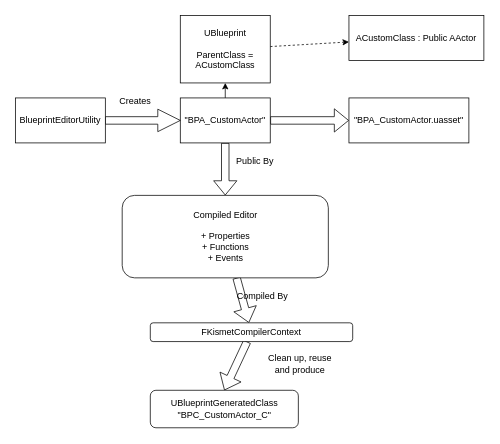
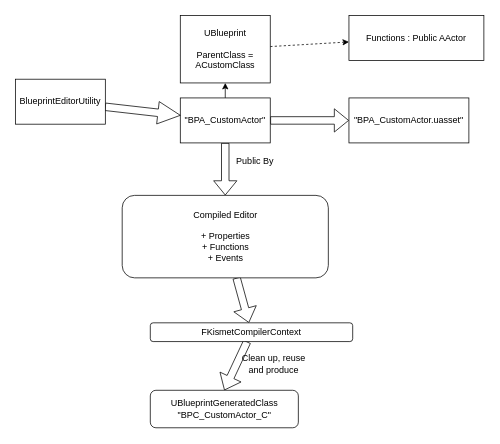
(417, 38) -> (417, 38)
(135, 102) -> none
(60, 120) -> (60, 102)
(263, 297) -> none
(300, 364) -> (274, 364)
